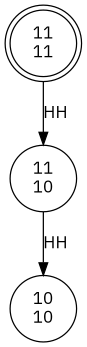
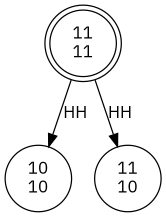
(43, 237) -> (62, 107)
